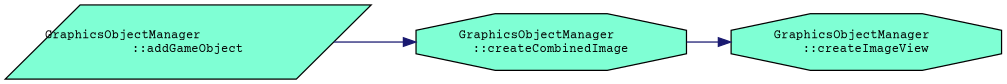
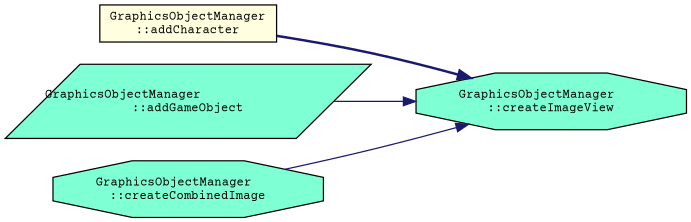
none -> (188, 23)
(369, 42) -> (369, 101)
